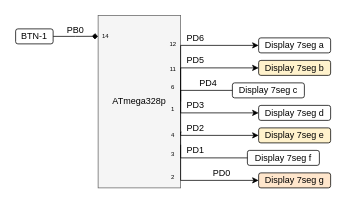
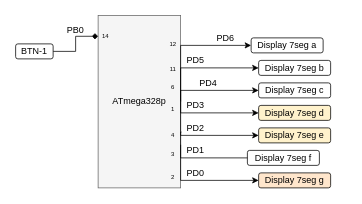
(34, 36) -> (34, 51)
(195, 38) -> (225, 38)
(294, 45) -> (287, 45)
(294, 68) -> (294, 68)
(268, 90) -> (294, 90)
(294, 113) -> (294, 113)
(222, 173) -> (195, 173)
